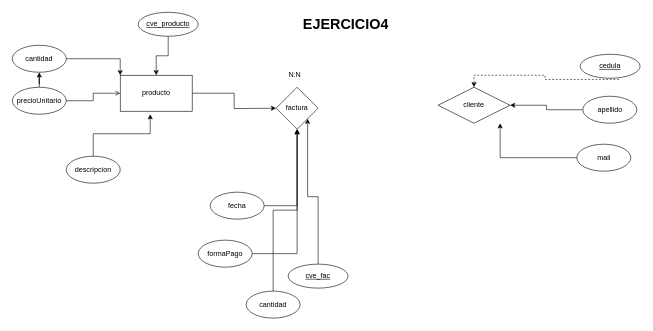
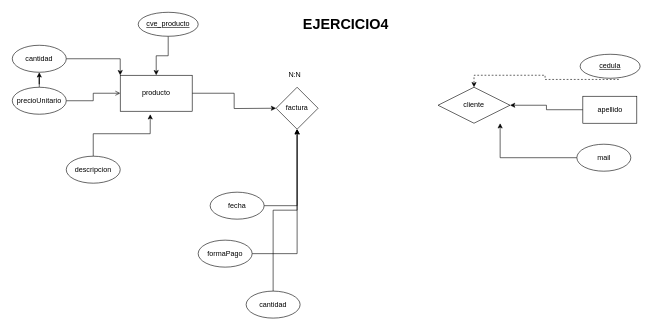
(610, 110) -> (610, 110)
(308, 166) -> none
(318, 276) -> none
